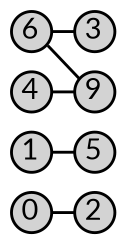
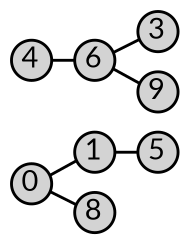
(63, 92) -> (63, 60)
none -> (63, 168)
(95, 213) -> (95, 213)
